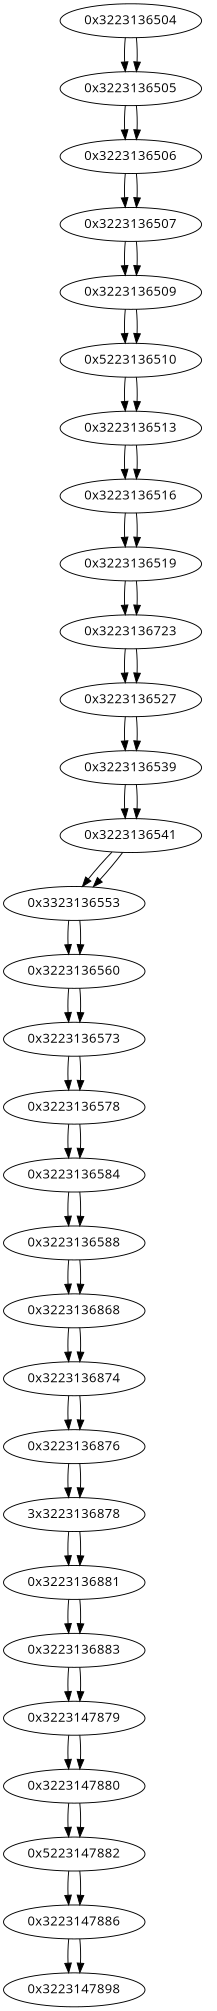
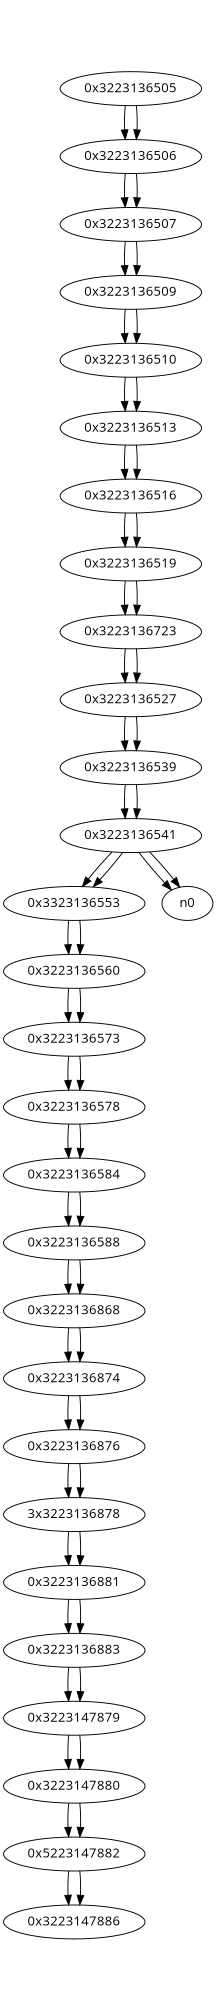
(131, 21) -> none
(131, 360) -> (131, 360)
none -> (187, 903)
(74, 1990) -> none
